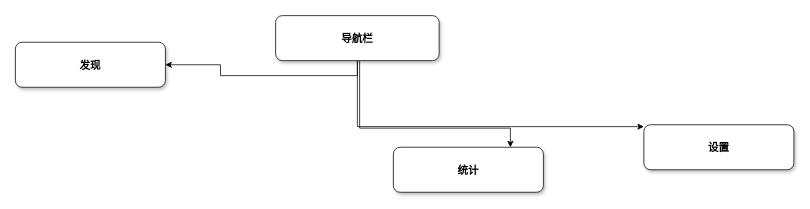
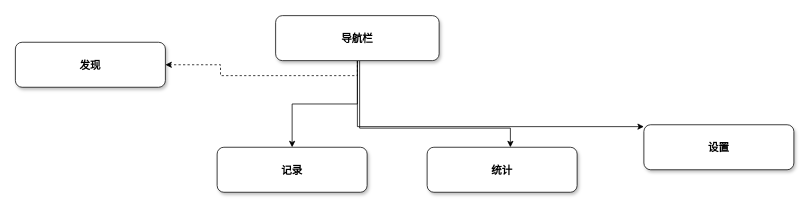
(258, 75) -> (258, 75)
none -> (292, 104)
none -> (292, 170)
(468, 170) -> (502, 170)
